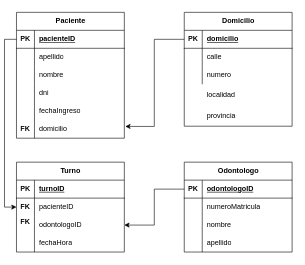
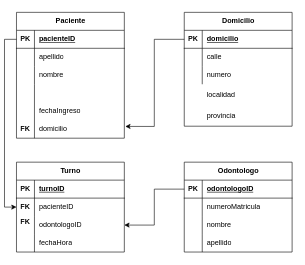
(80, 93) -> none
